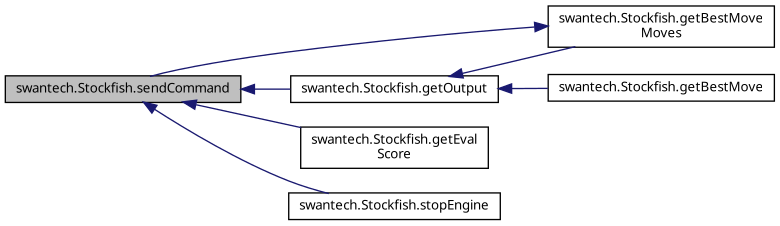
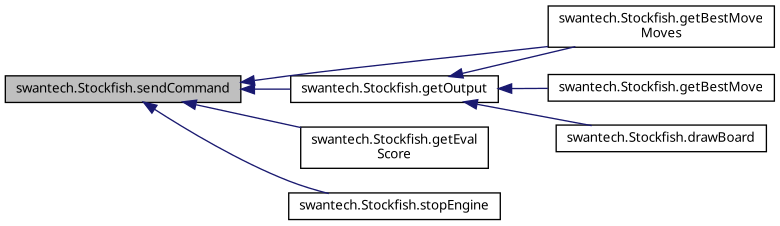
(341, 46) -> (401, 63)
none -> (661, 138)
